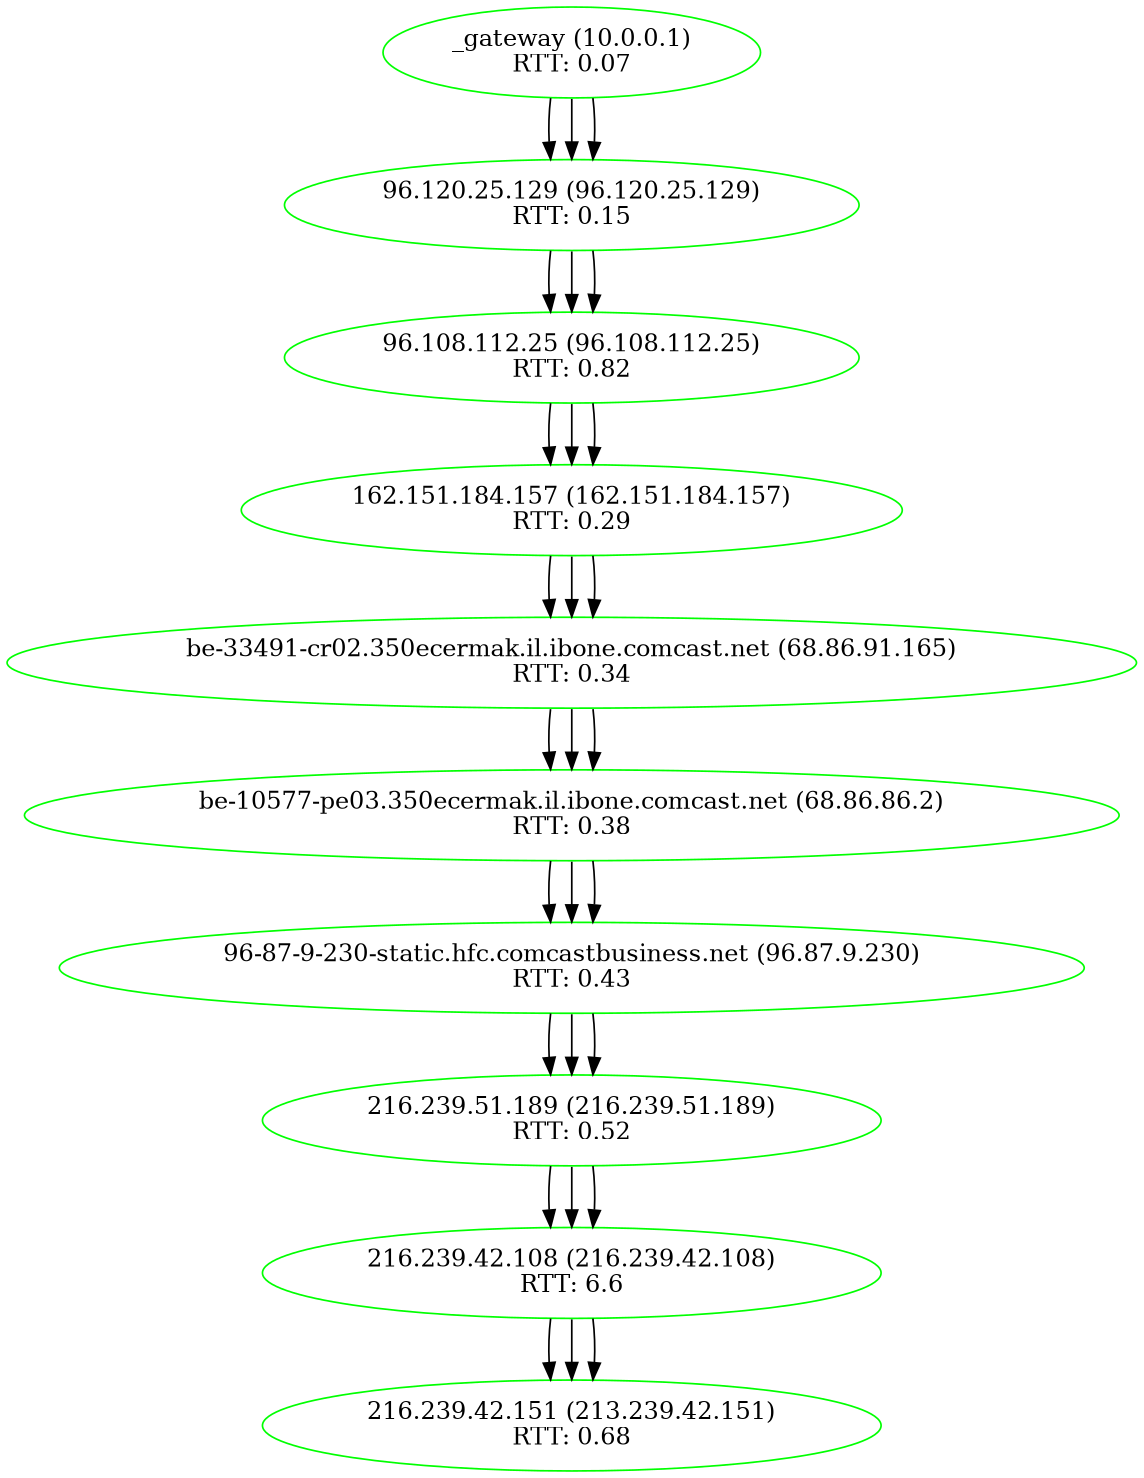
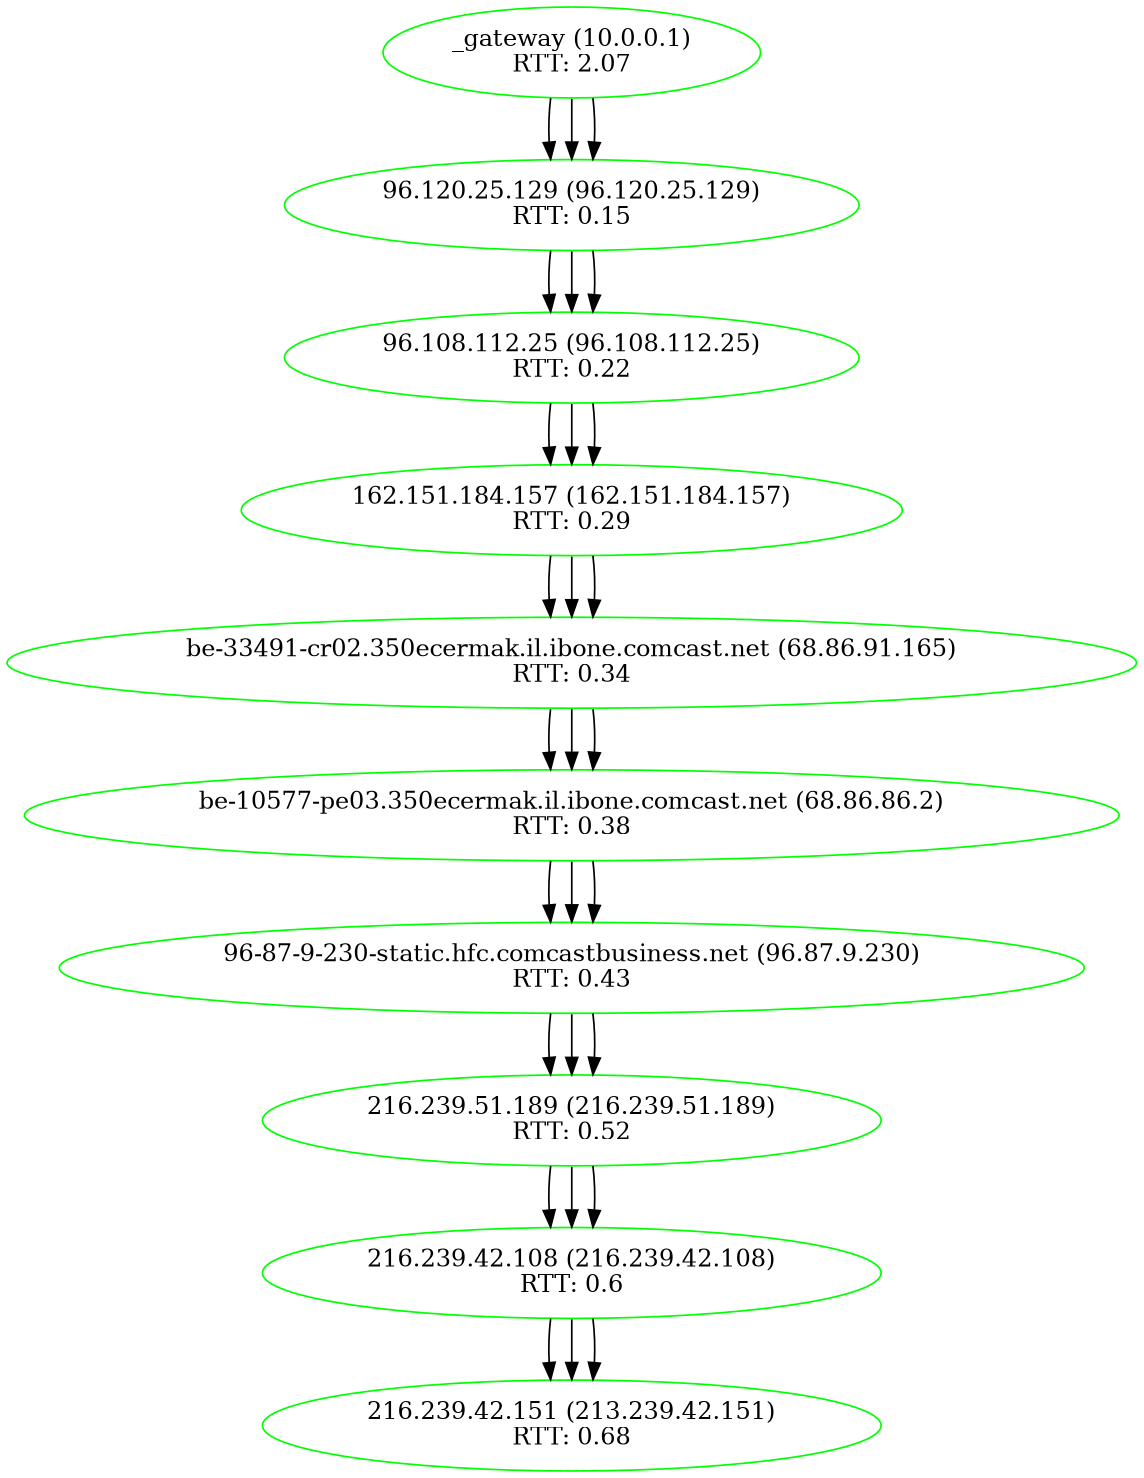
(572, 52) -> (572, 52)
(572, 358) -> (572, 358)
(572, 1273) -> (572, 1273)
